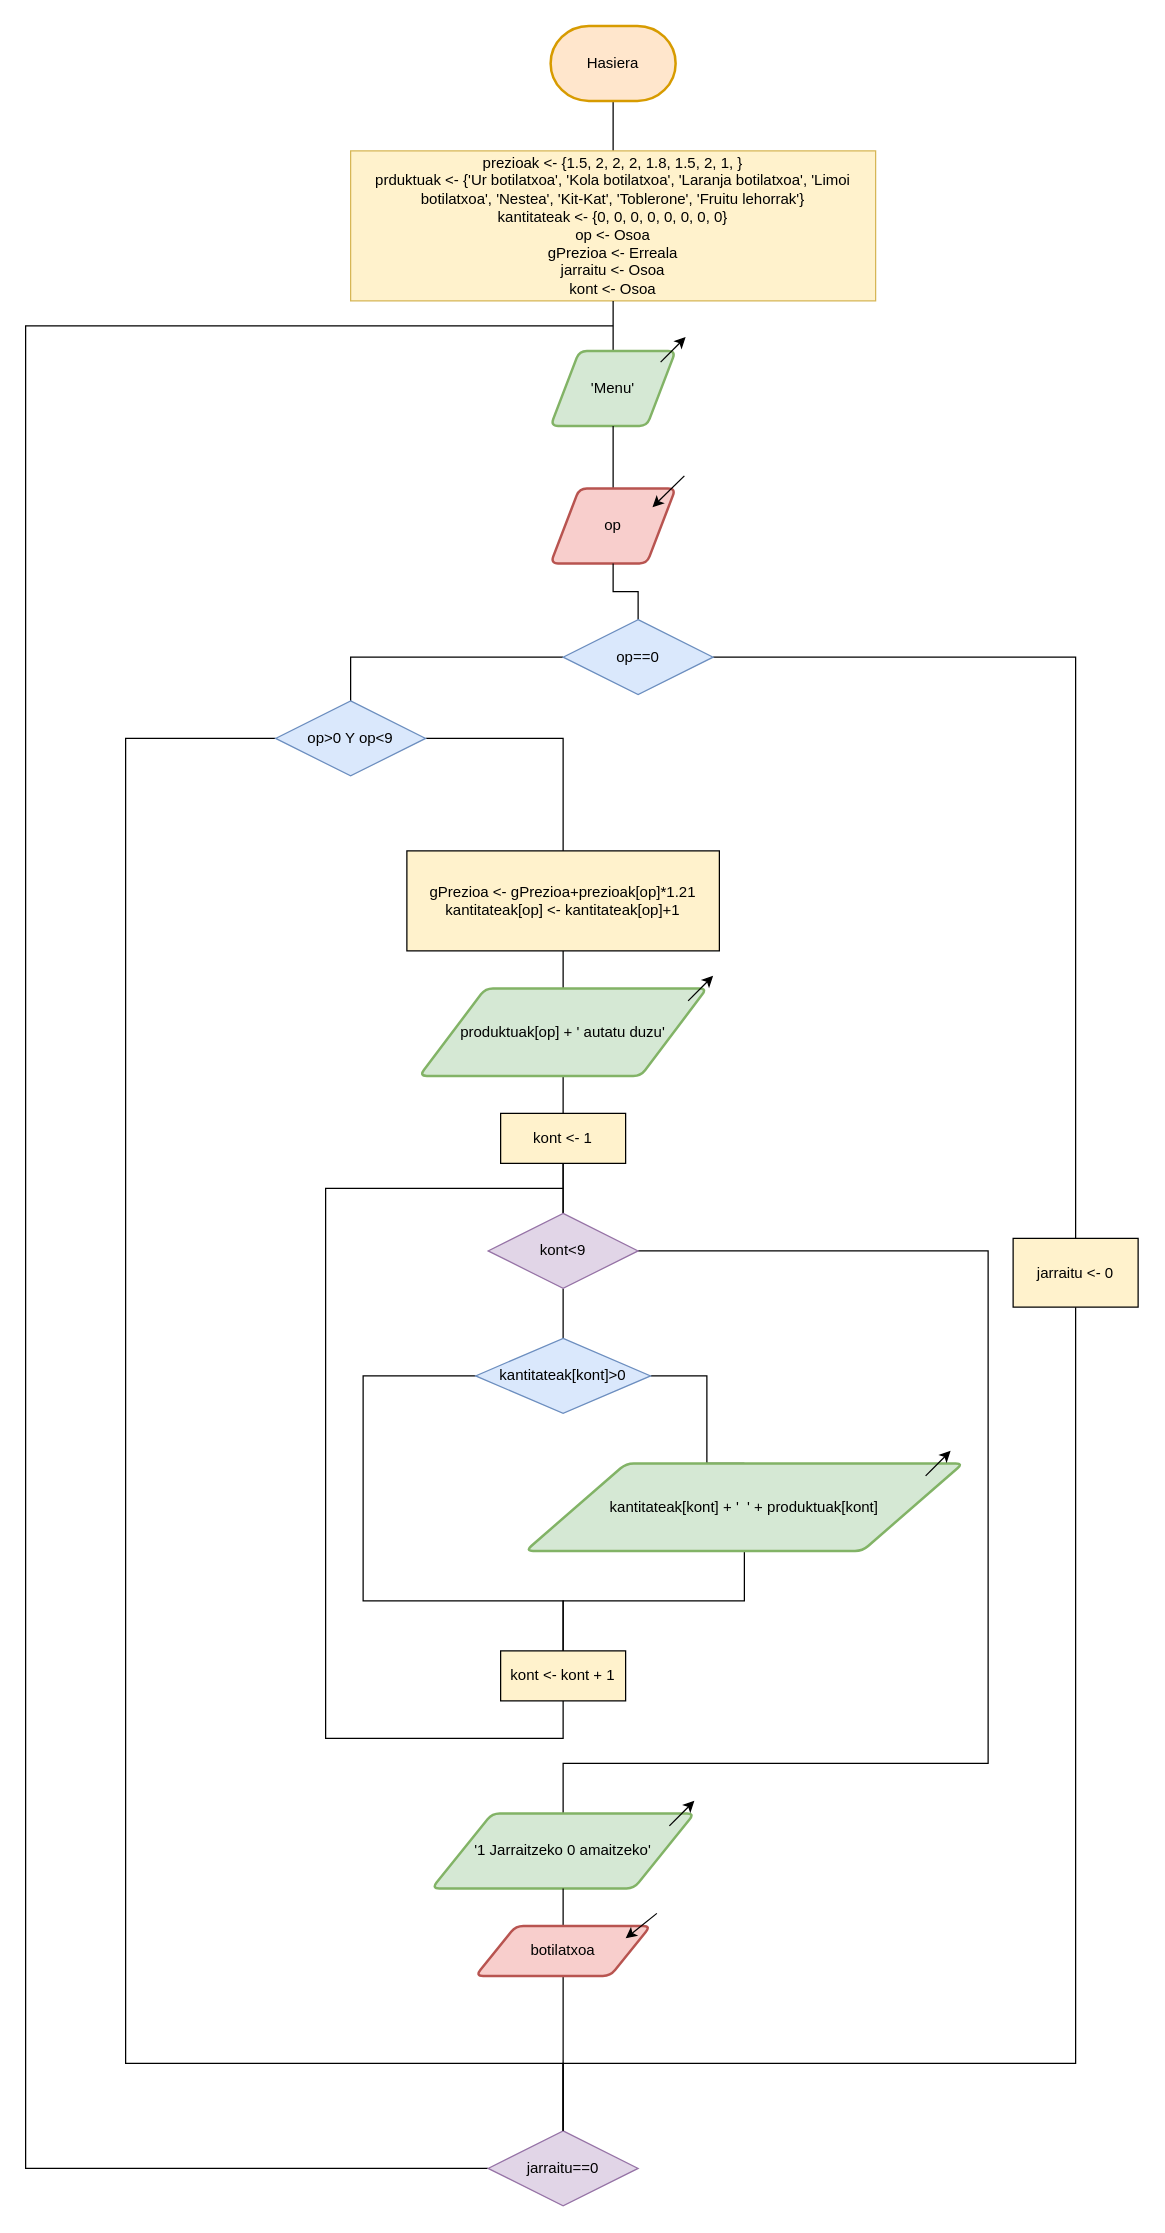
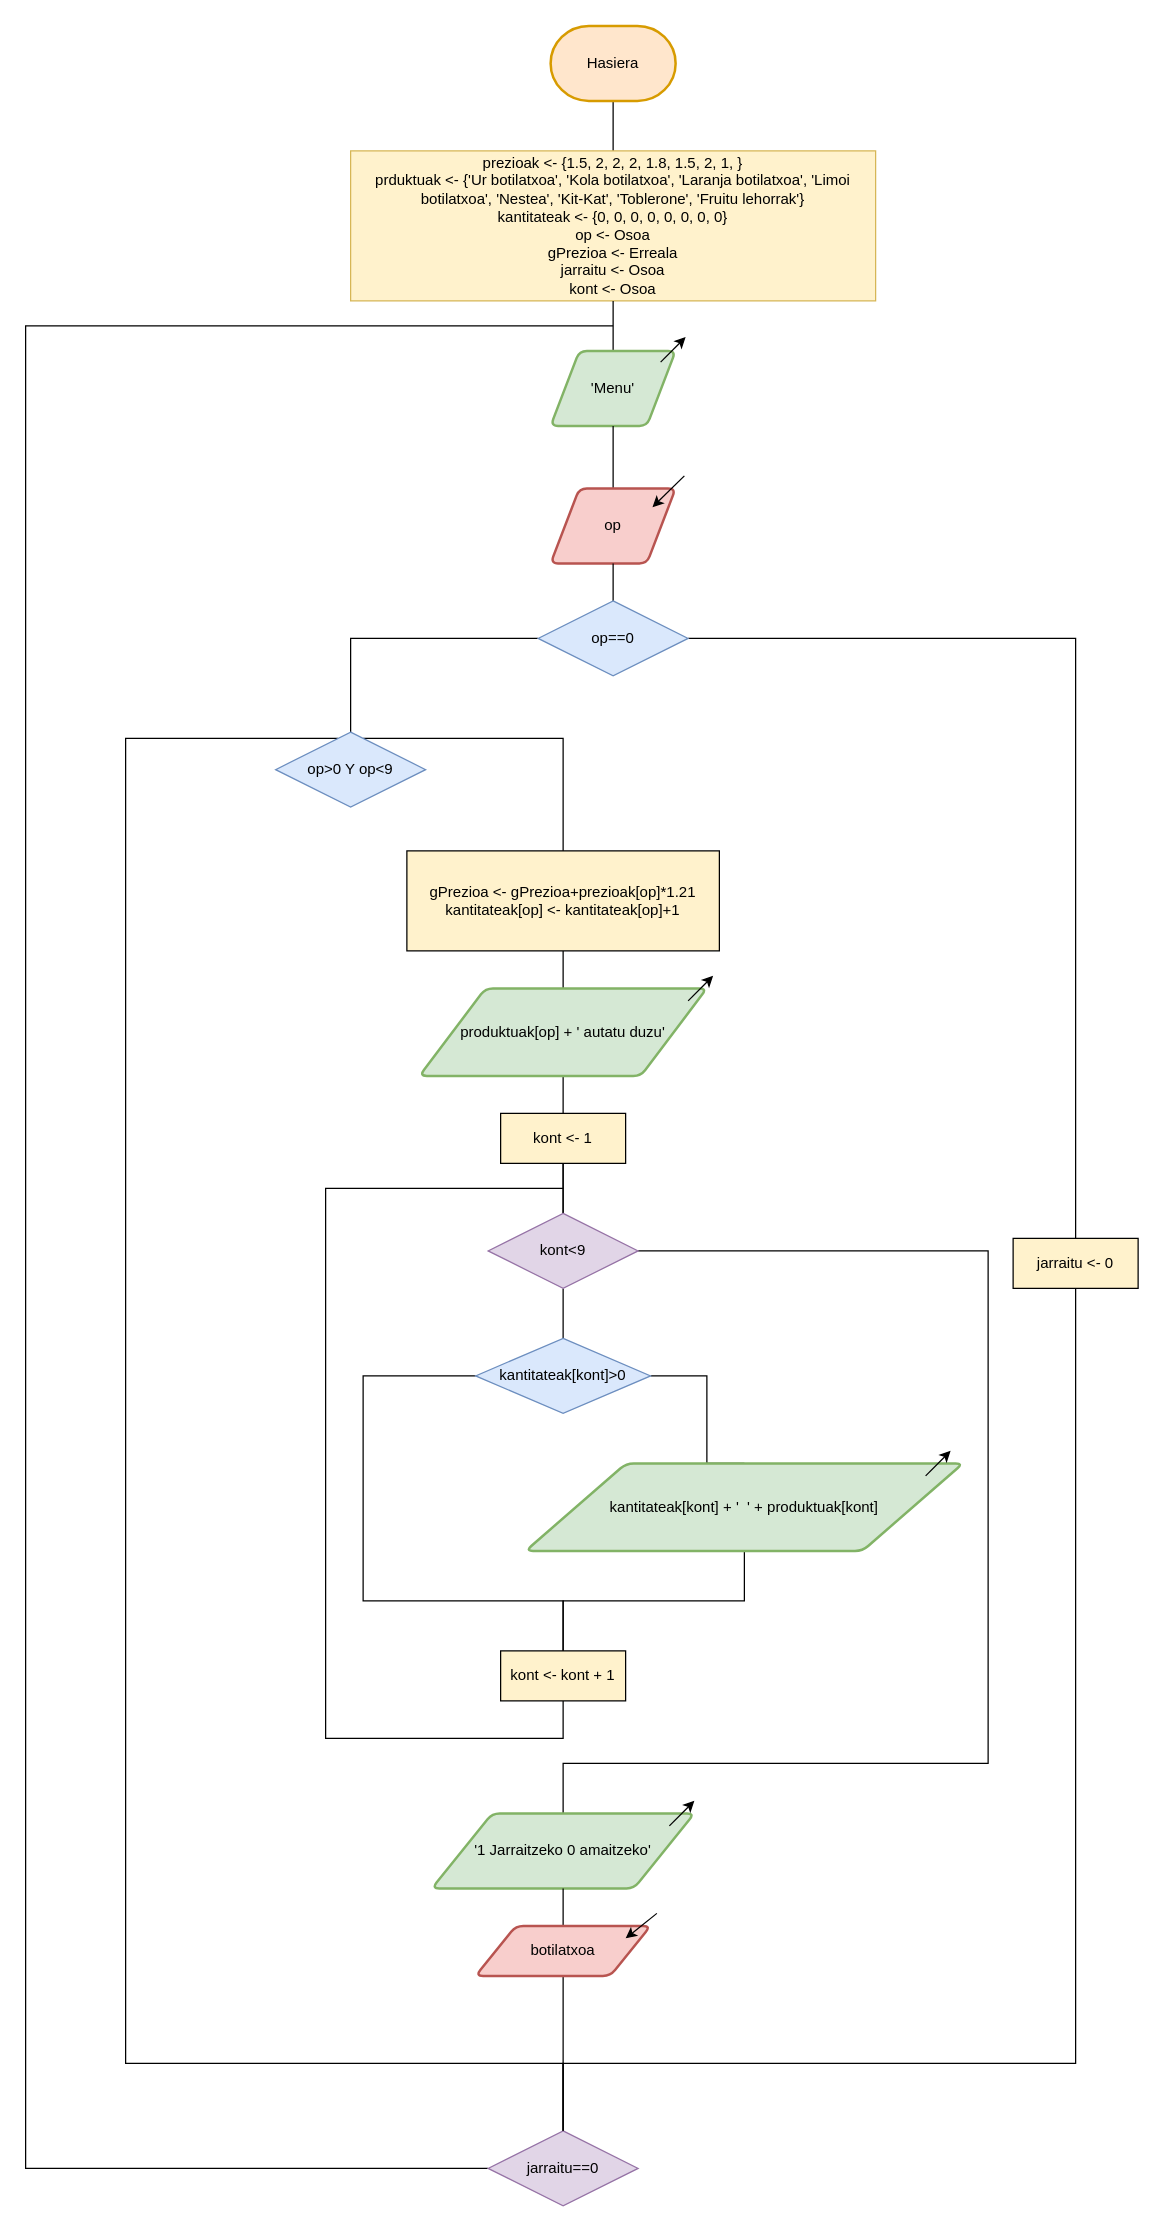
(638, 657) -> (613, 638)
(351, 738) -> (351, 769)
(1076, 1273) -> (1076, 1263)
